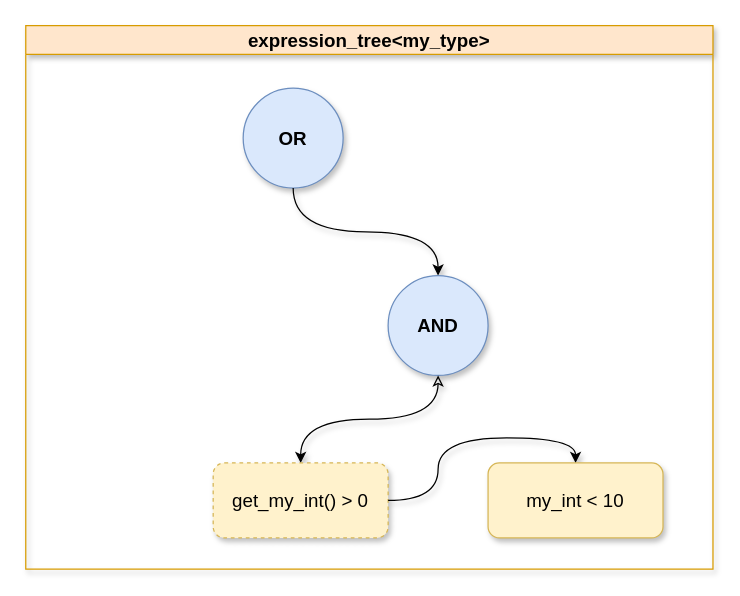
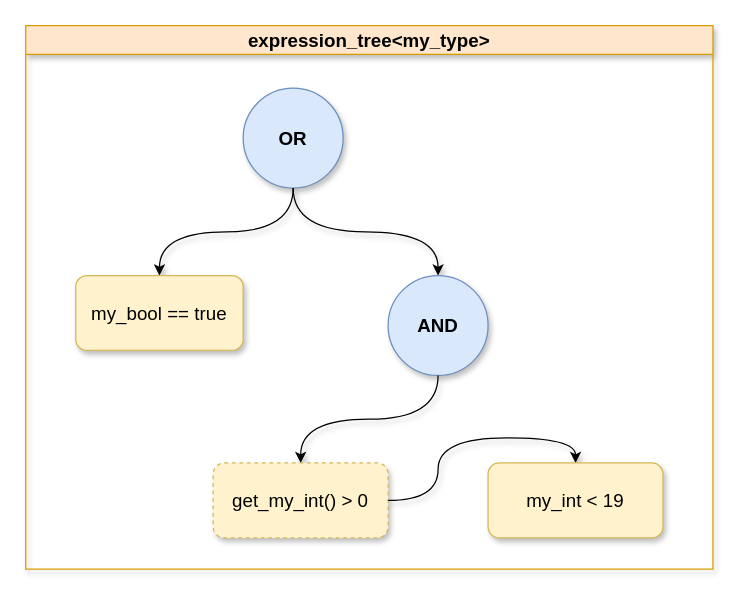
none -> (223, 232)
none -> (159, 313)
(424, 408) -> (427, 404)
(576, 501) -> (576, 501)
